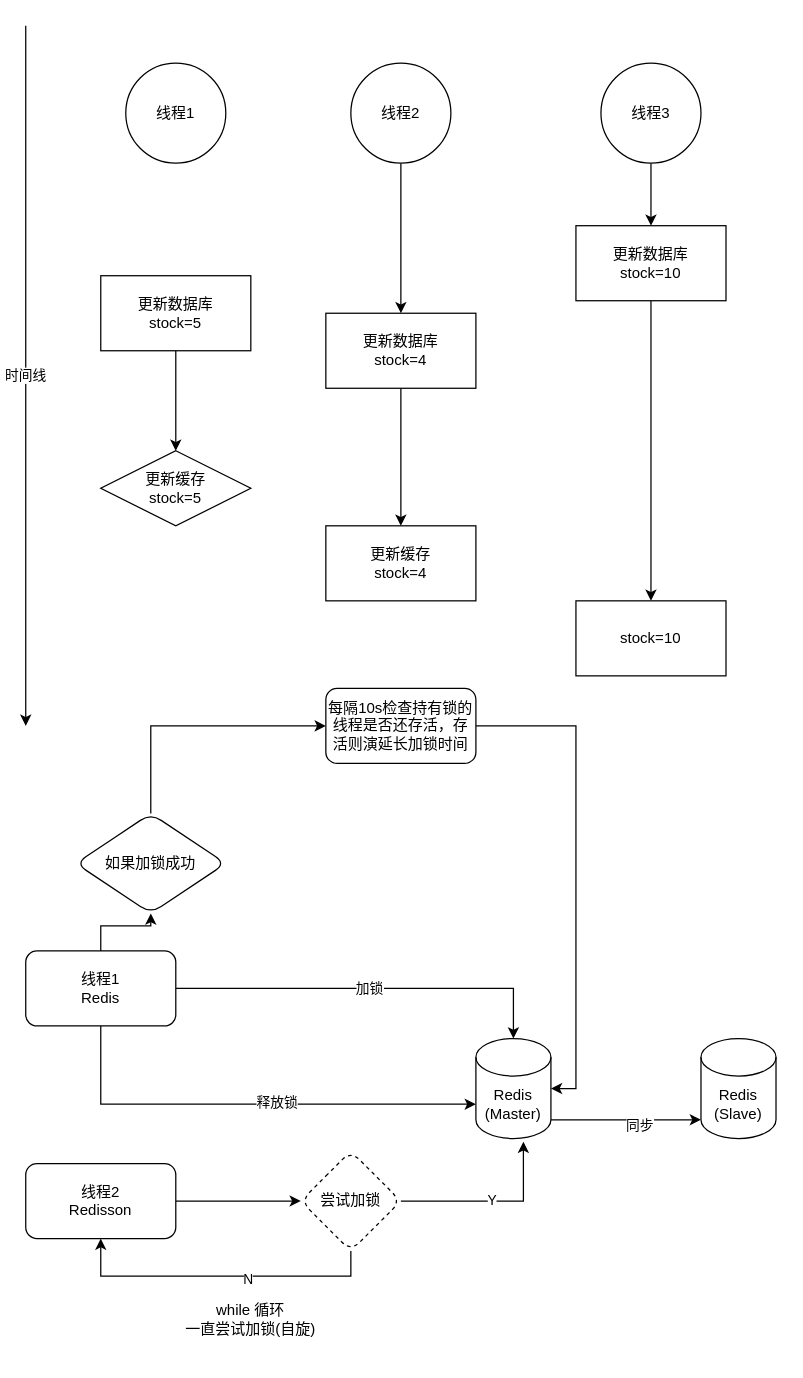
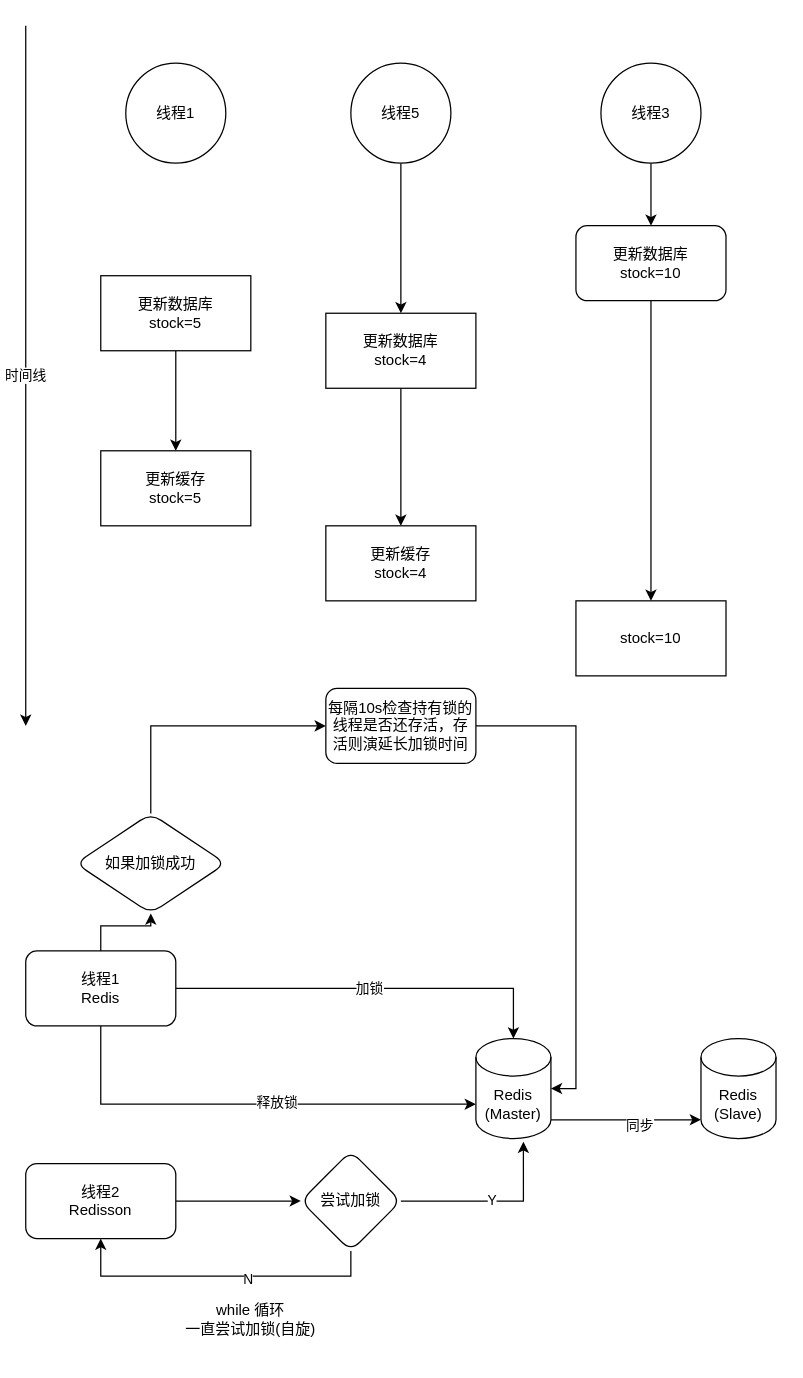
(401, 113) -> (401, 113)
(651, 263) -> (651, 263)
(176, 488) -> (176, 488)
(351, 1201) -> (351, 1201)
